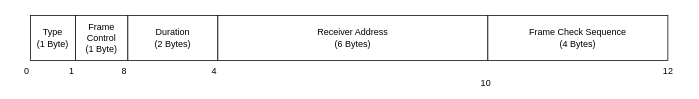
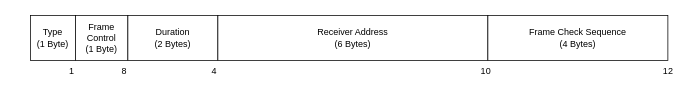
(27, 72) -> none
(486, 83) -> (486, 72)
